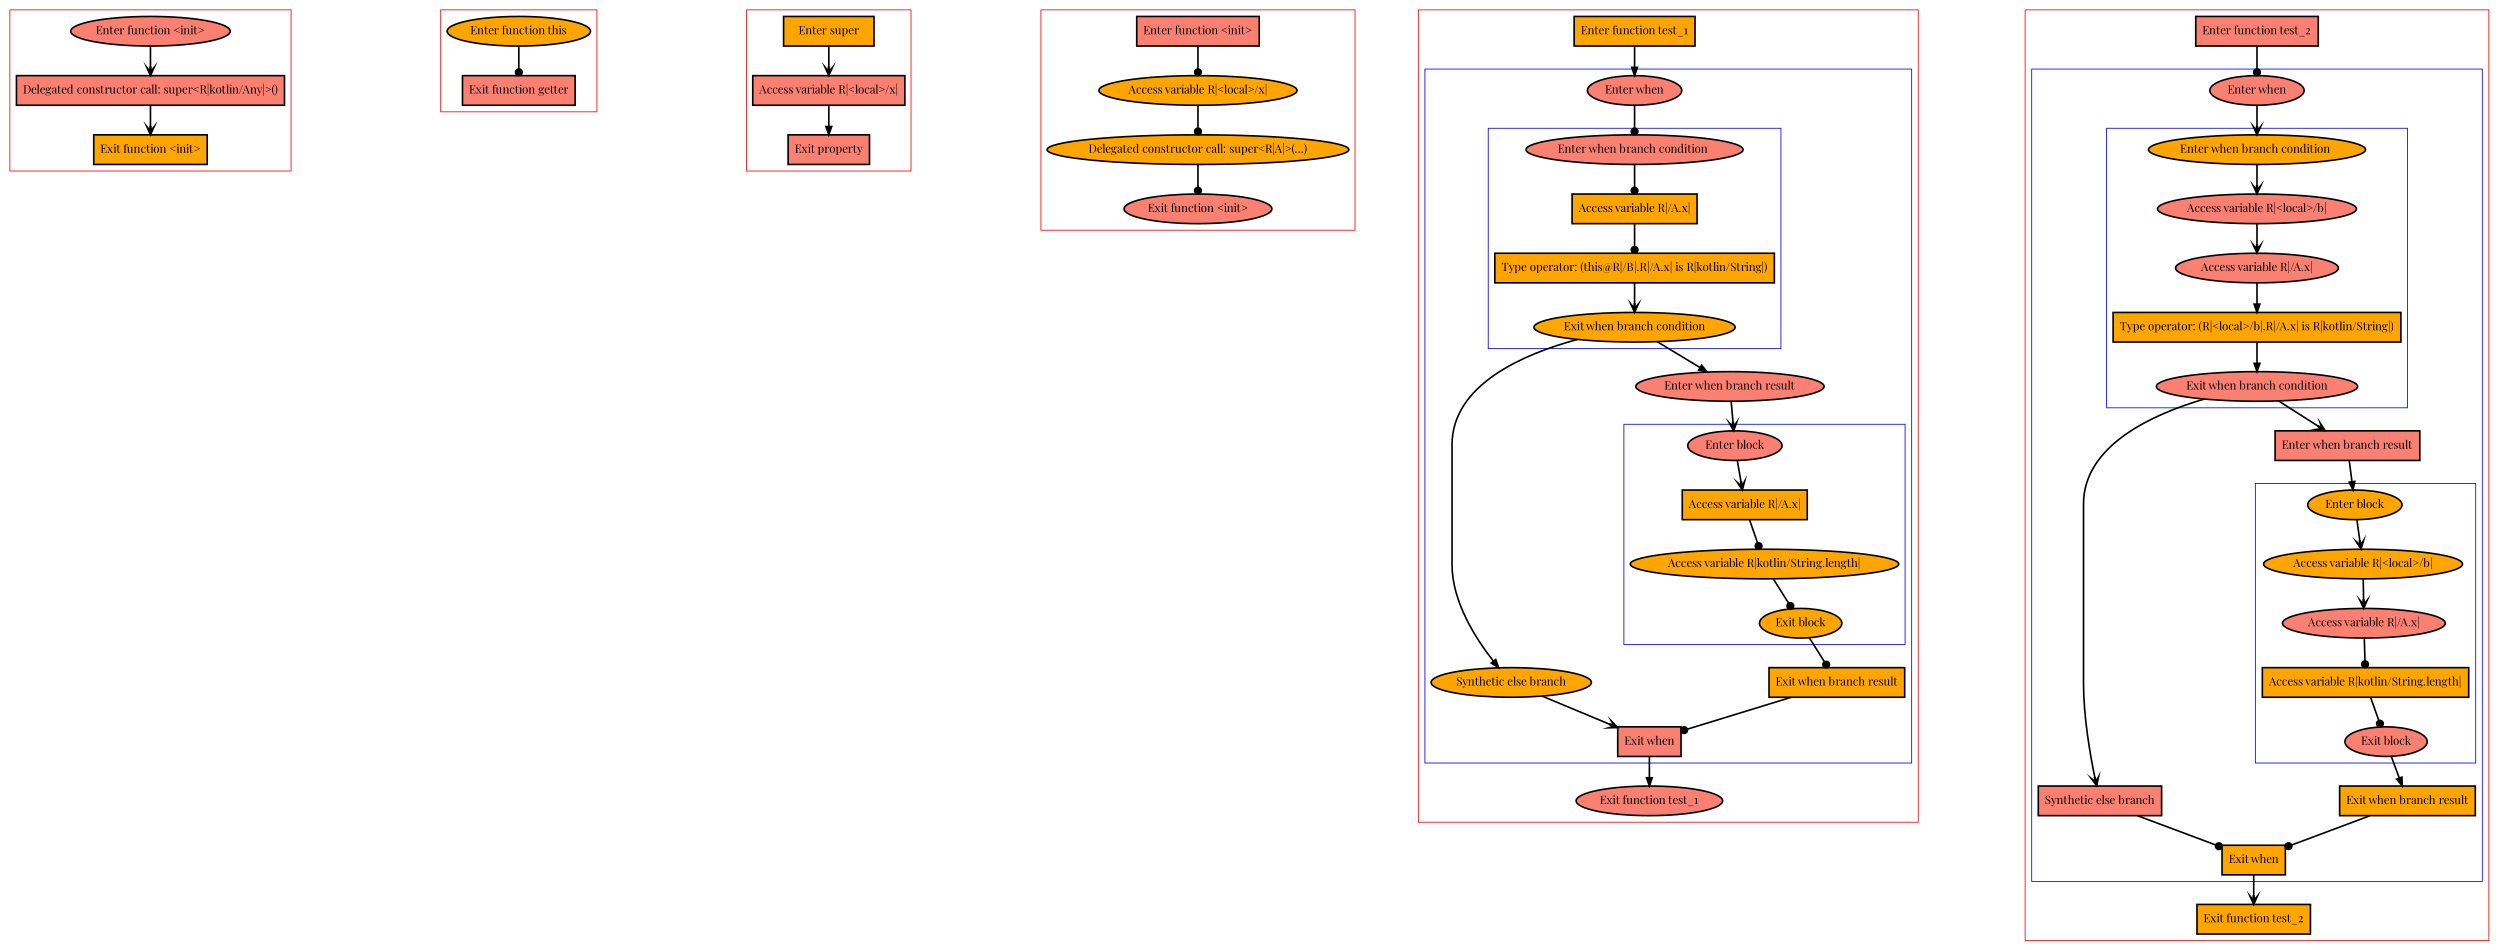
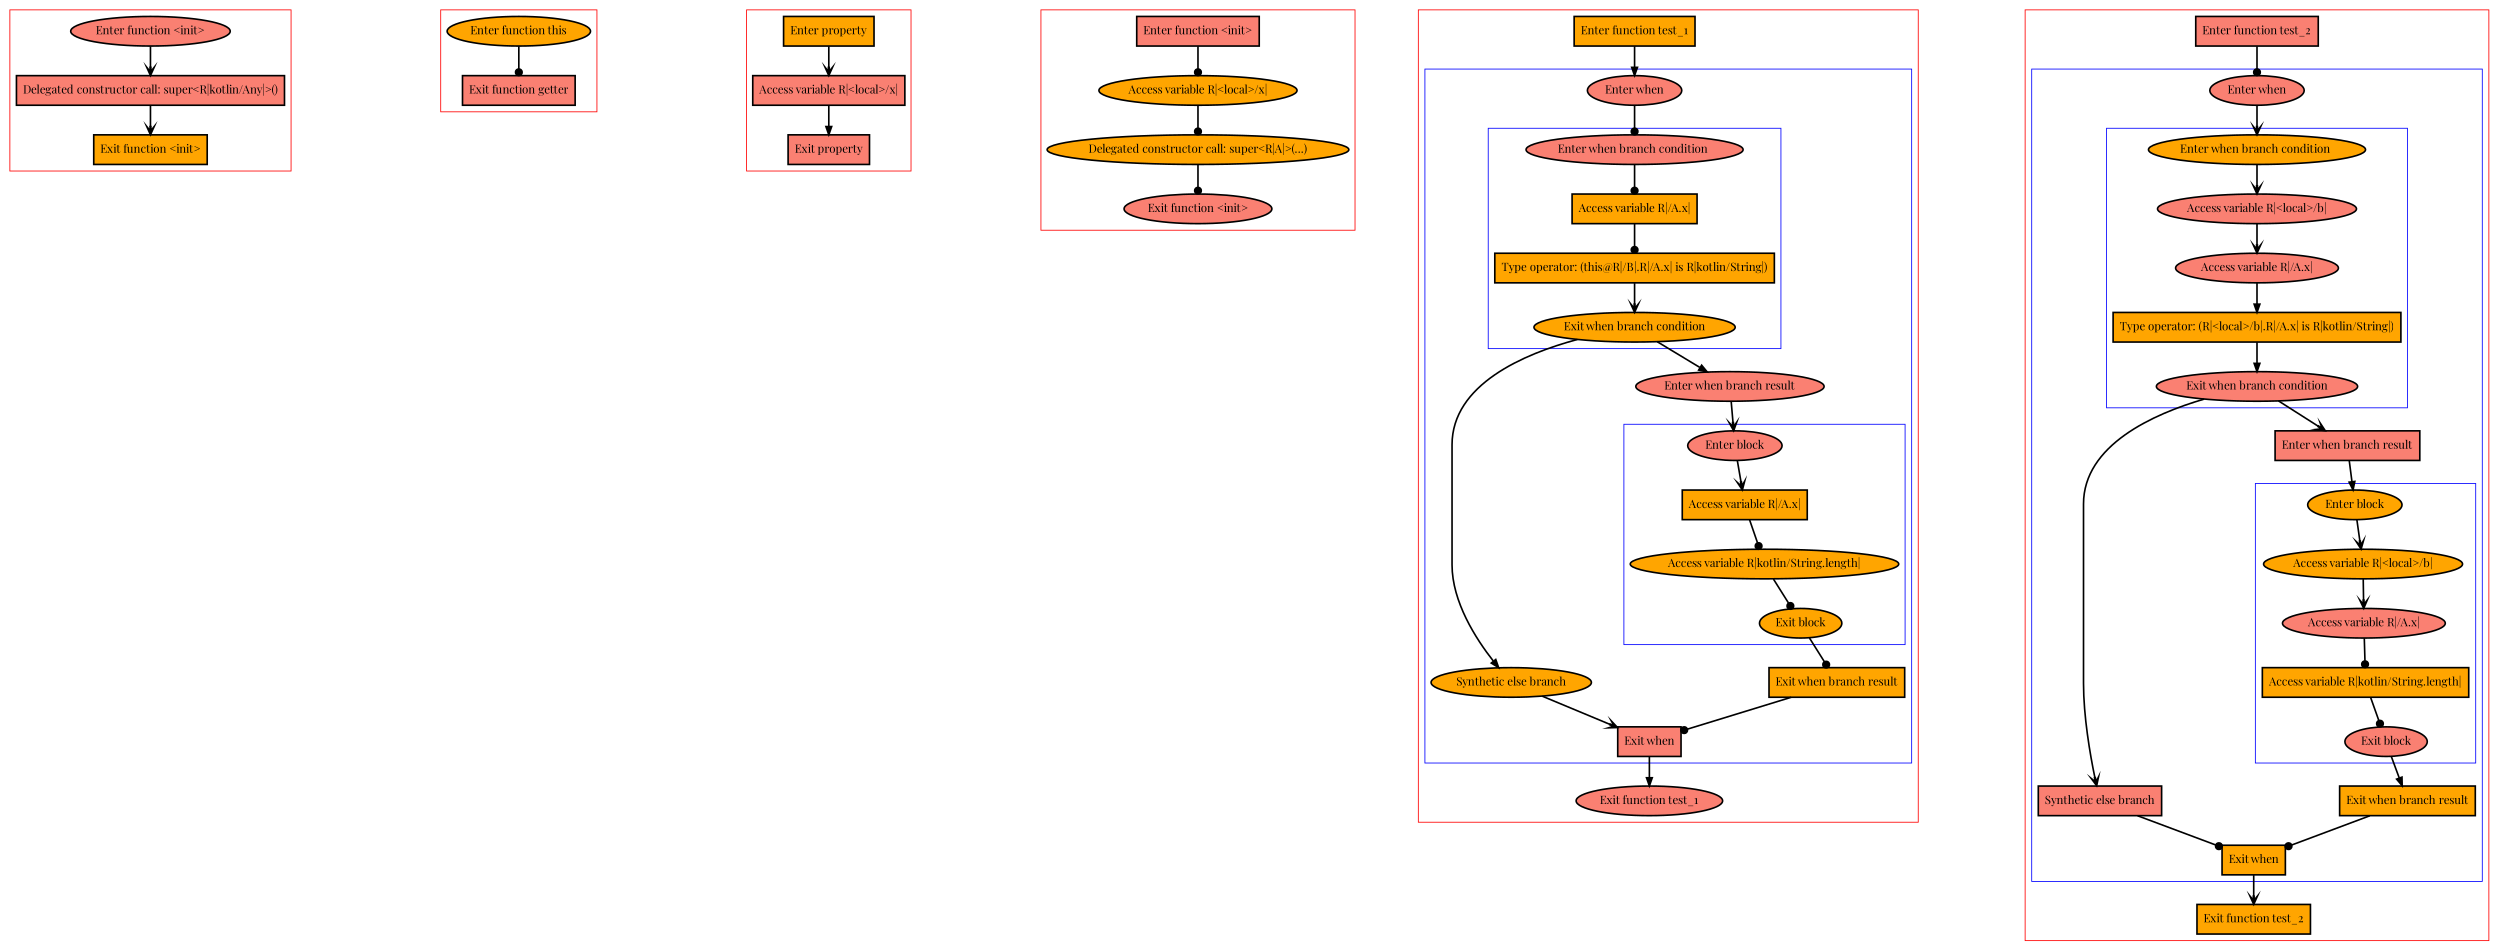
(829, 31) -> (829, 31)
